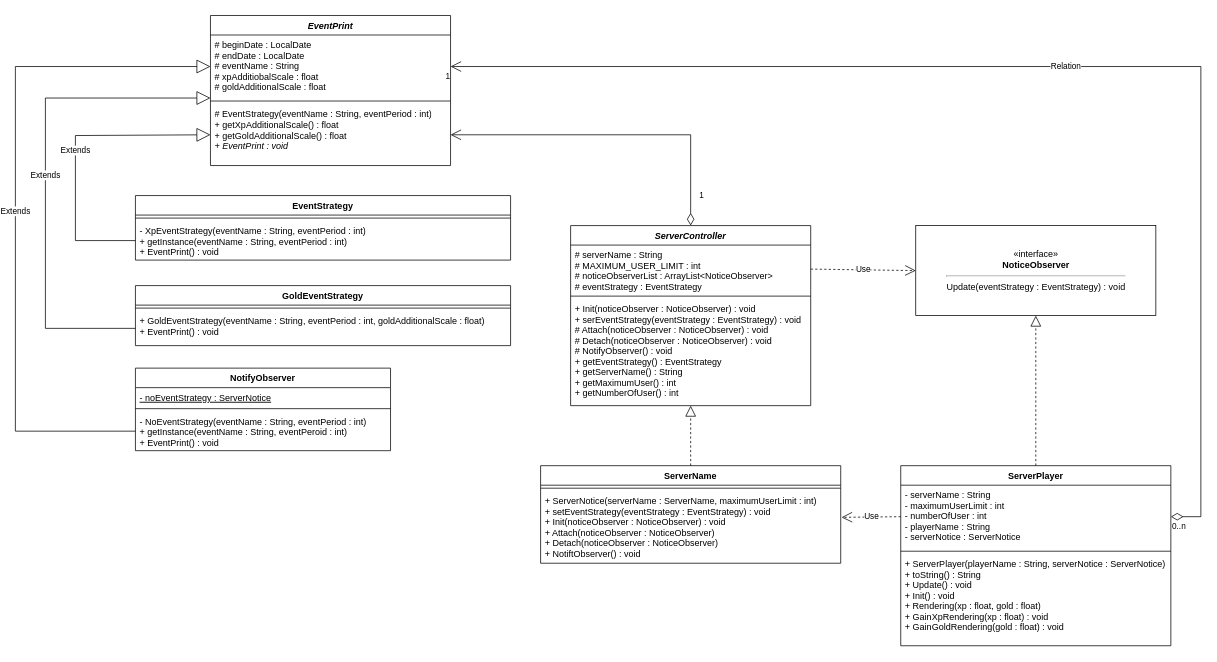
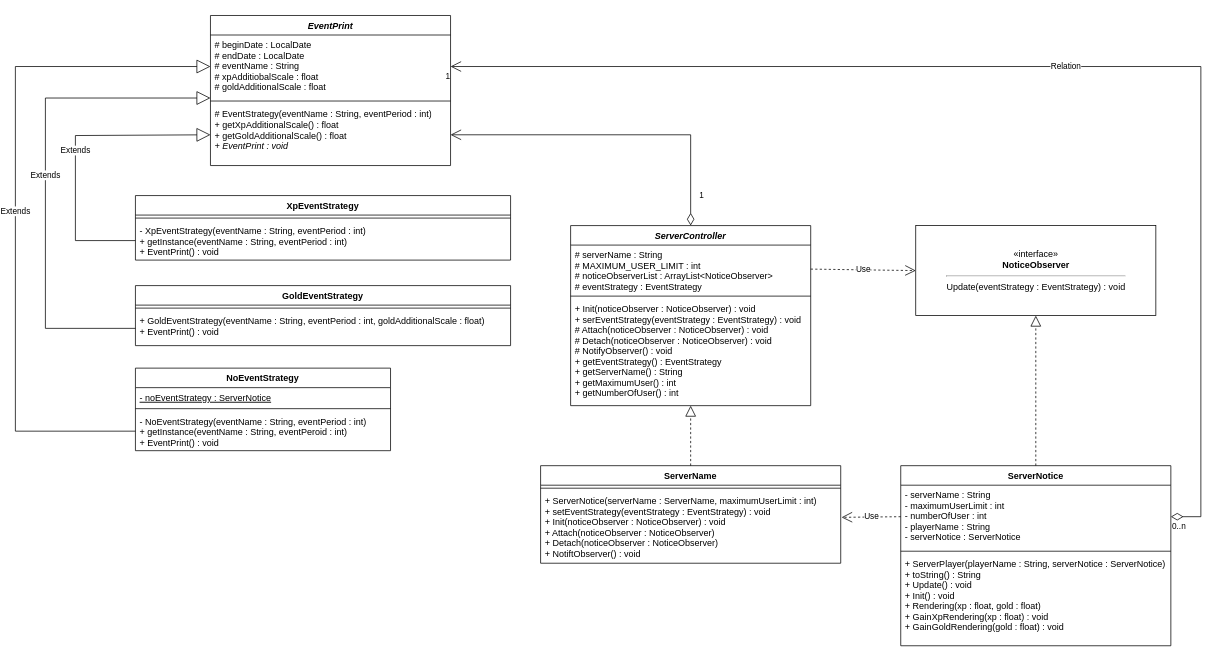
(323, 206) -> (323, 206)
(263, 378) -> (263, 378)
(1035, 476) -> (1035, 476)
